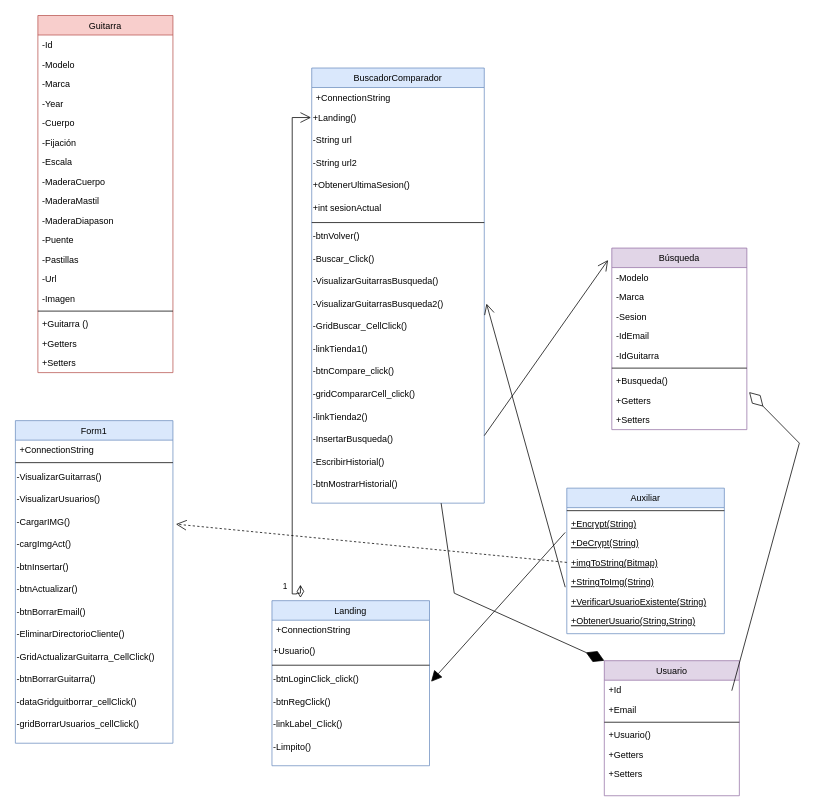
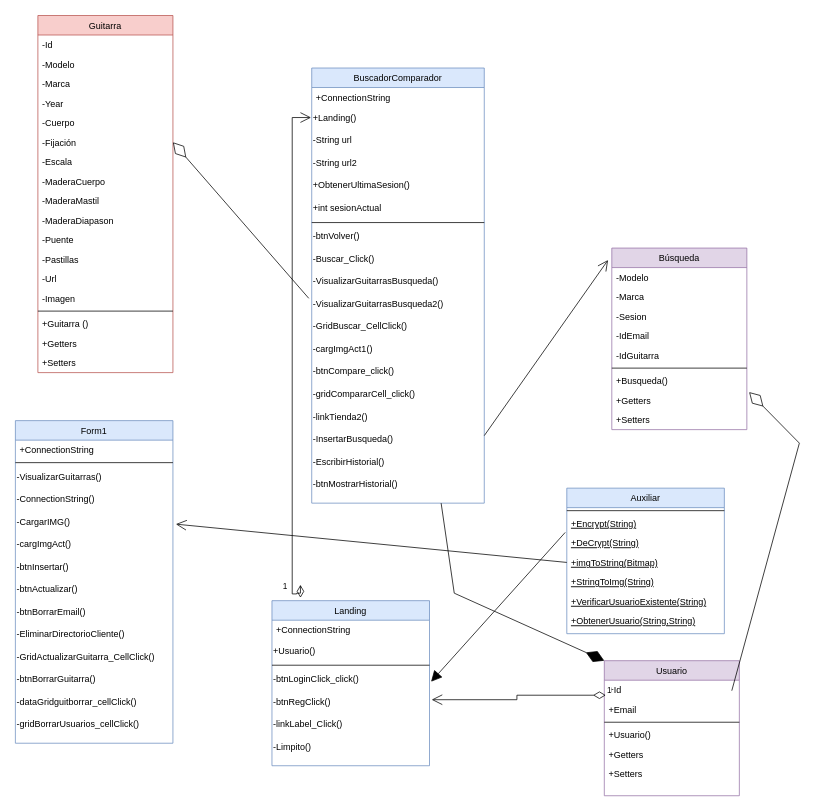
none -> (248, 228)
(345, 349) -> (348, 349)
(526, 445) -> none
(65, 499) -> (62, 499)
(371, 543) -> (371, 543)
none -> (516, 699)
